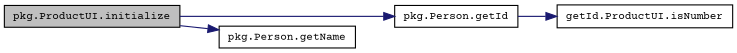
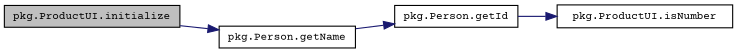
(282, 16) -> (370, 27)
(645, 16) -> (645, 16)
